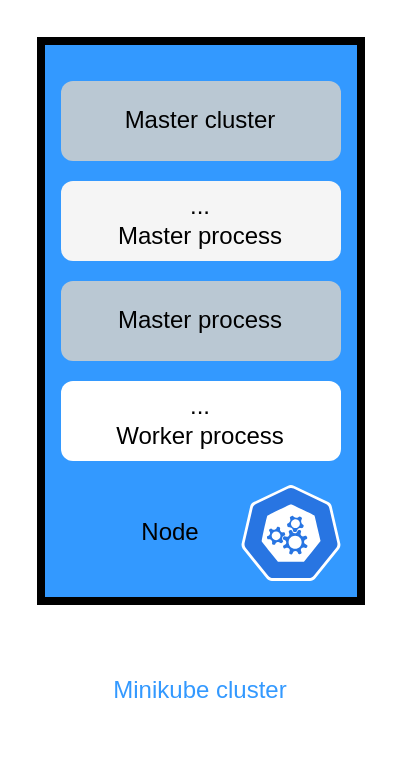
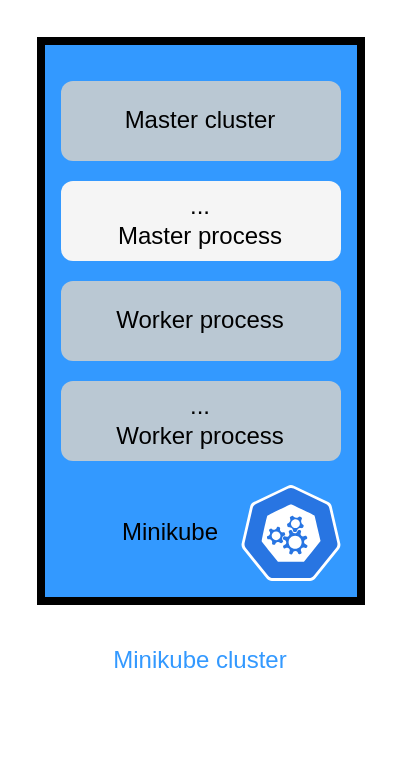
(201, 321) -> (201, 321)
(201, 421) -> (201, 421)
(171, 533) -> (171, 533)
(201, 691) -> (201, 661)
